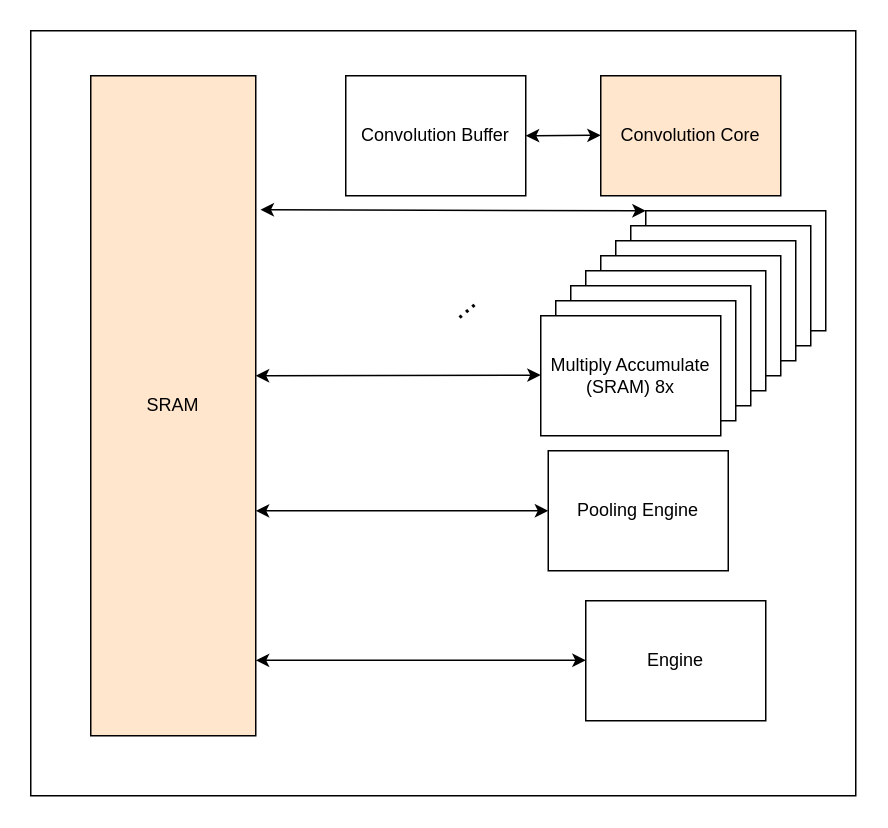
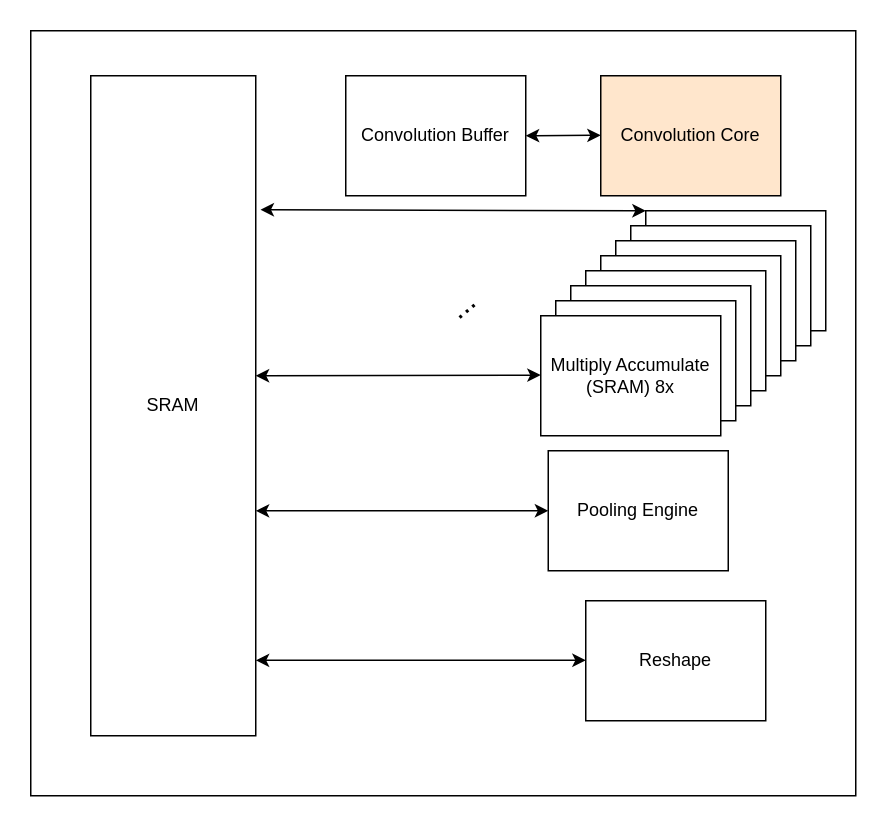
(173, 406) -> (173, 406)
(676, 661) -> (676, 661)
